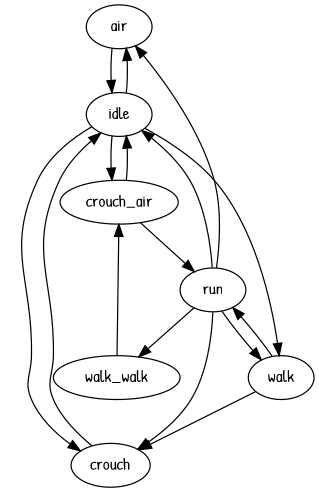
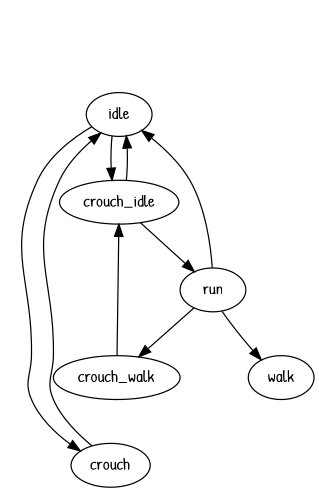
(119, 27) -> none
(119, 202) -> (119, 202)
(239, 217) -> none
(257, 336) -> none
(117, 378) -> (117, 378)
(198, 386) -> none
(203, 418) -> none
